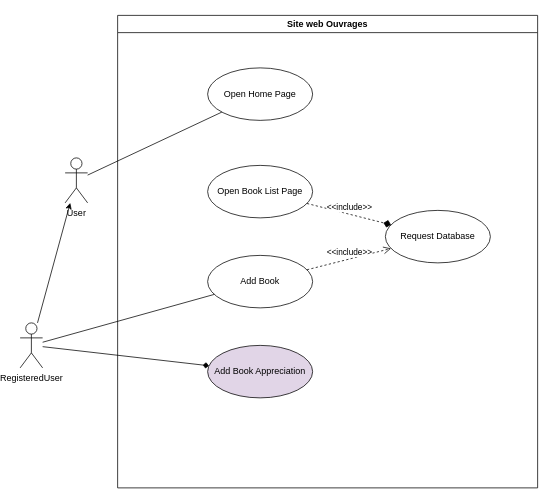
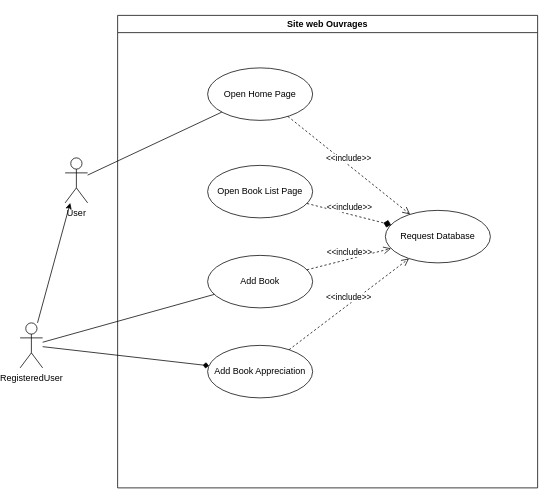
none -> (349, 165)
none -> (348, 305)
(260, 372) -> (260, 372)
